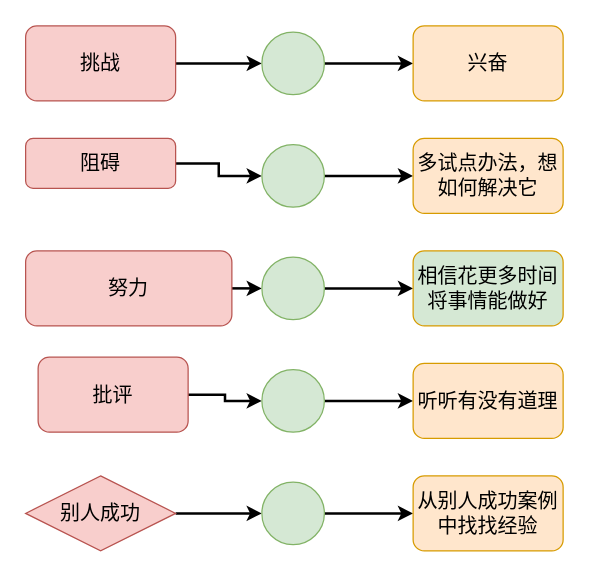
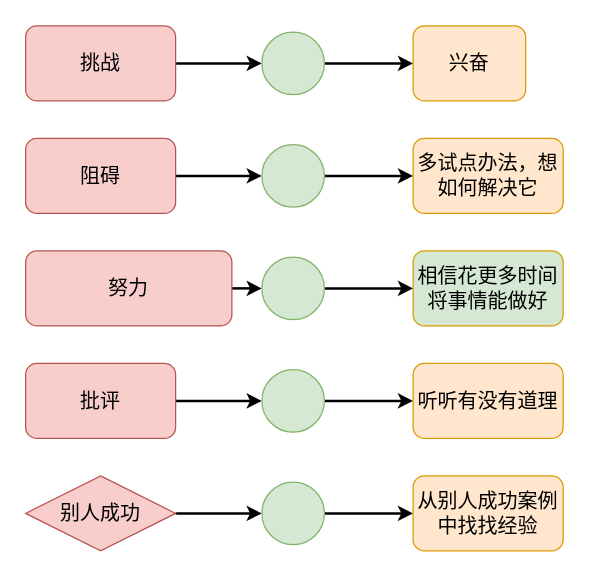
(488, 63) -> (469, 63)
(101, 163) -> (101, 176)
(113, 394) -> (101, 401)
